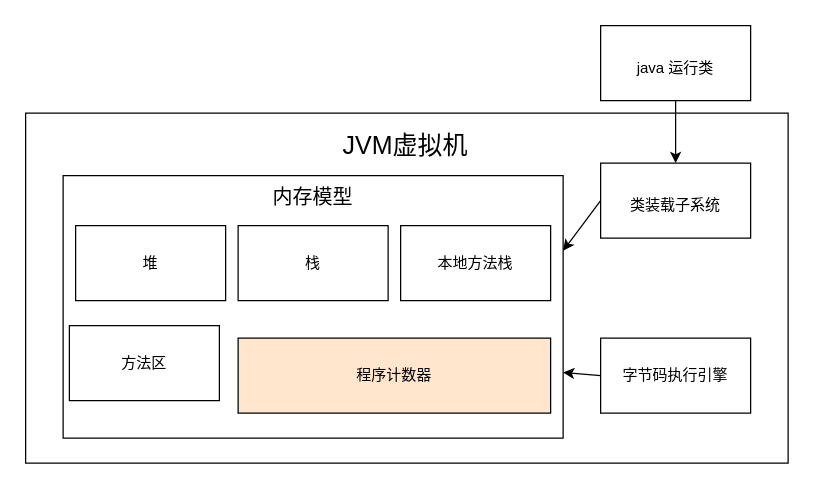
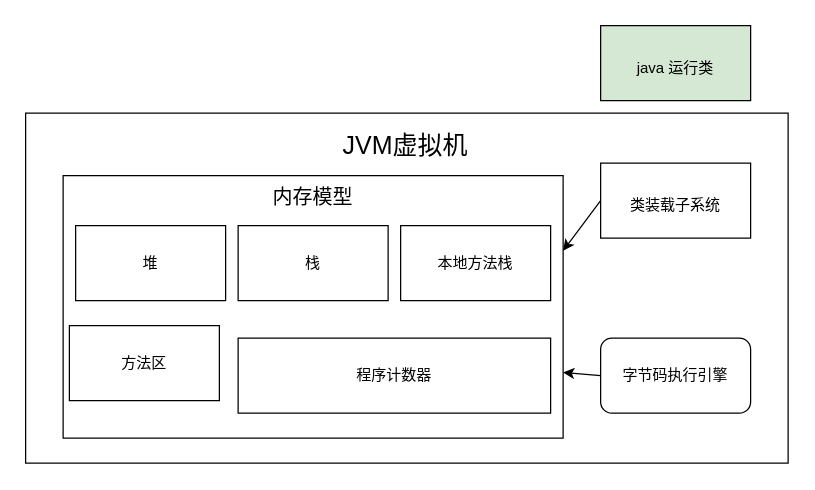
(676, 63) -> (676, 63)
(676, 128) -> none
(394, 376) -> (394, 376)
(676, 376) -> (676, 376)
